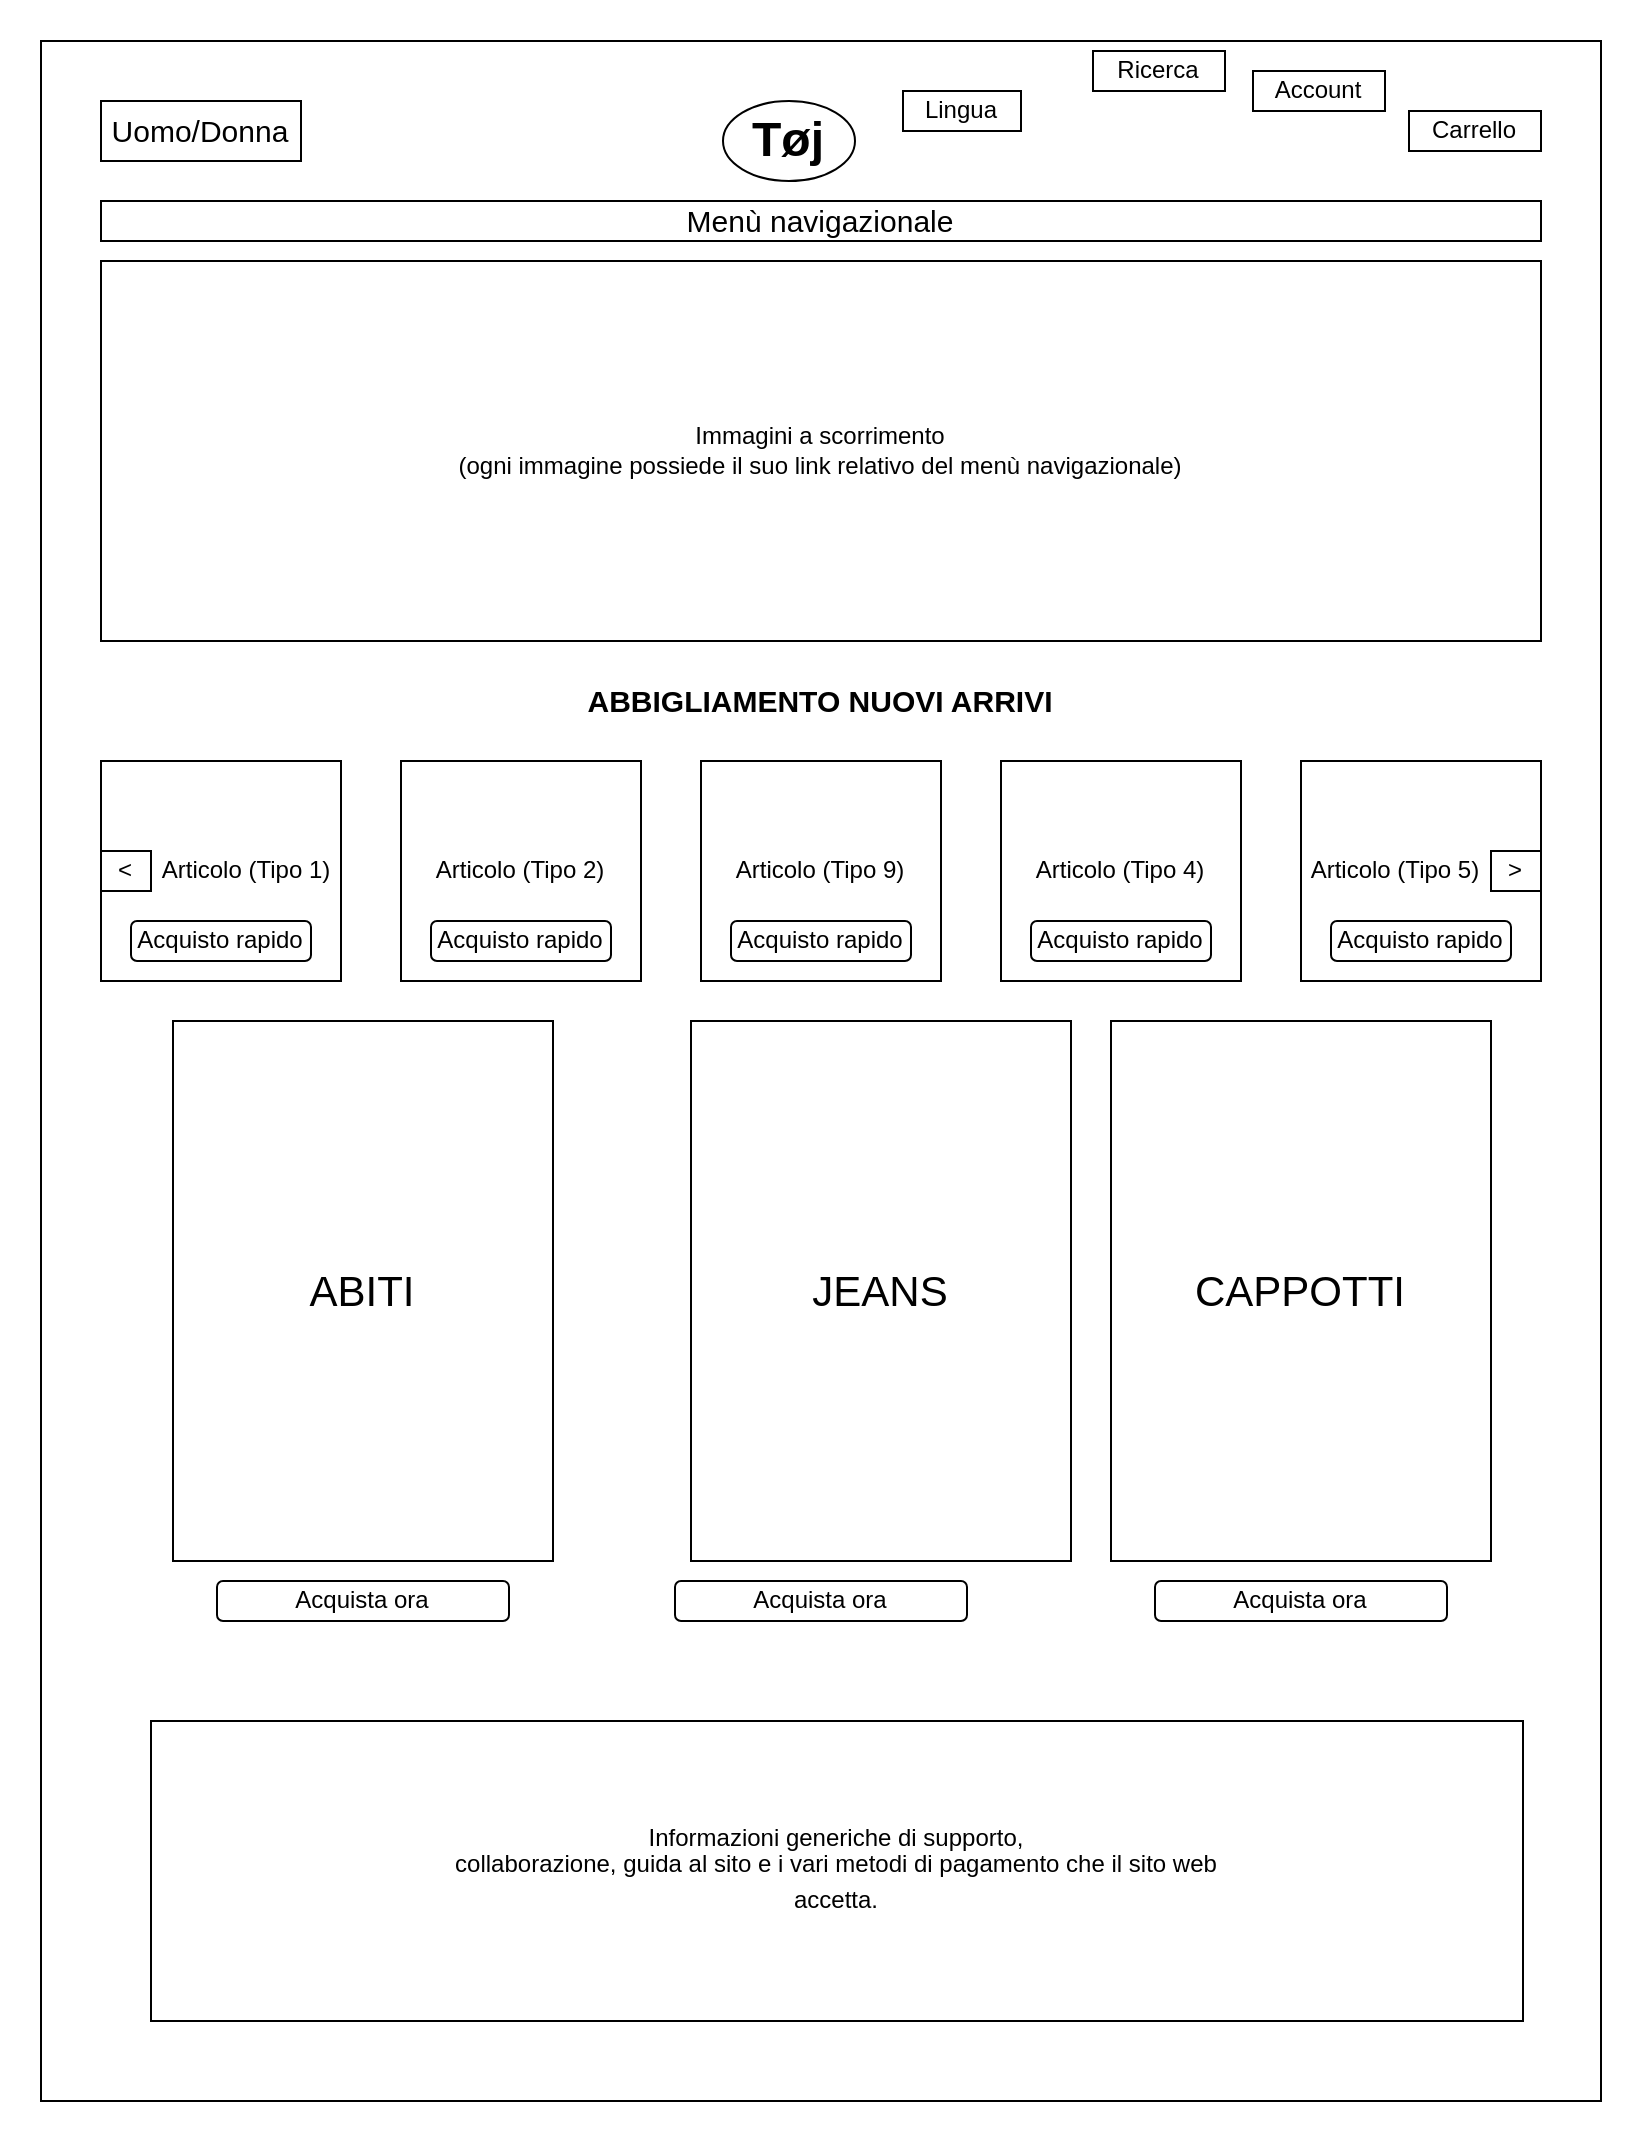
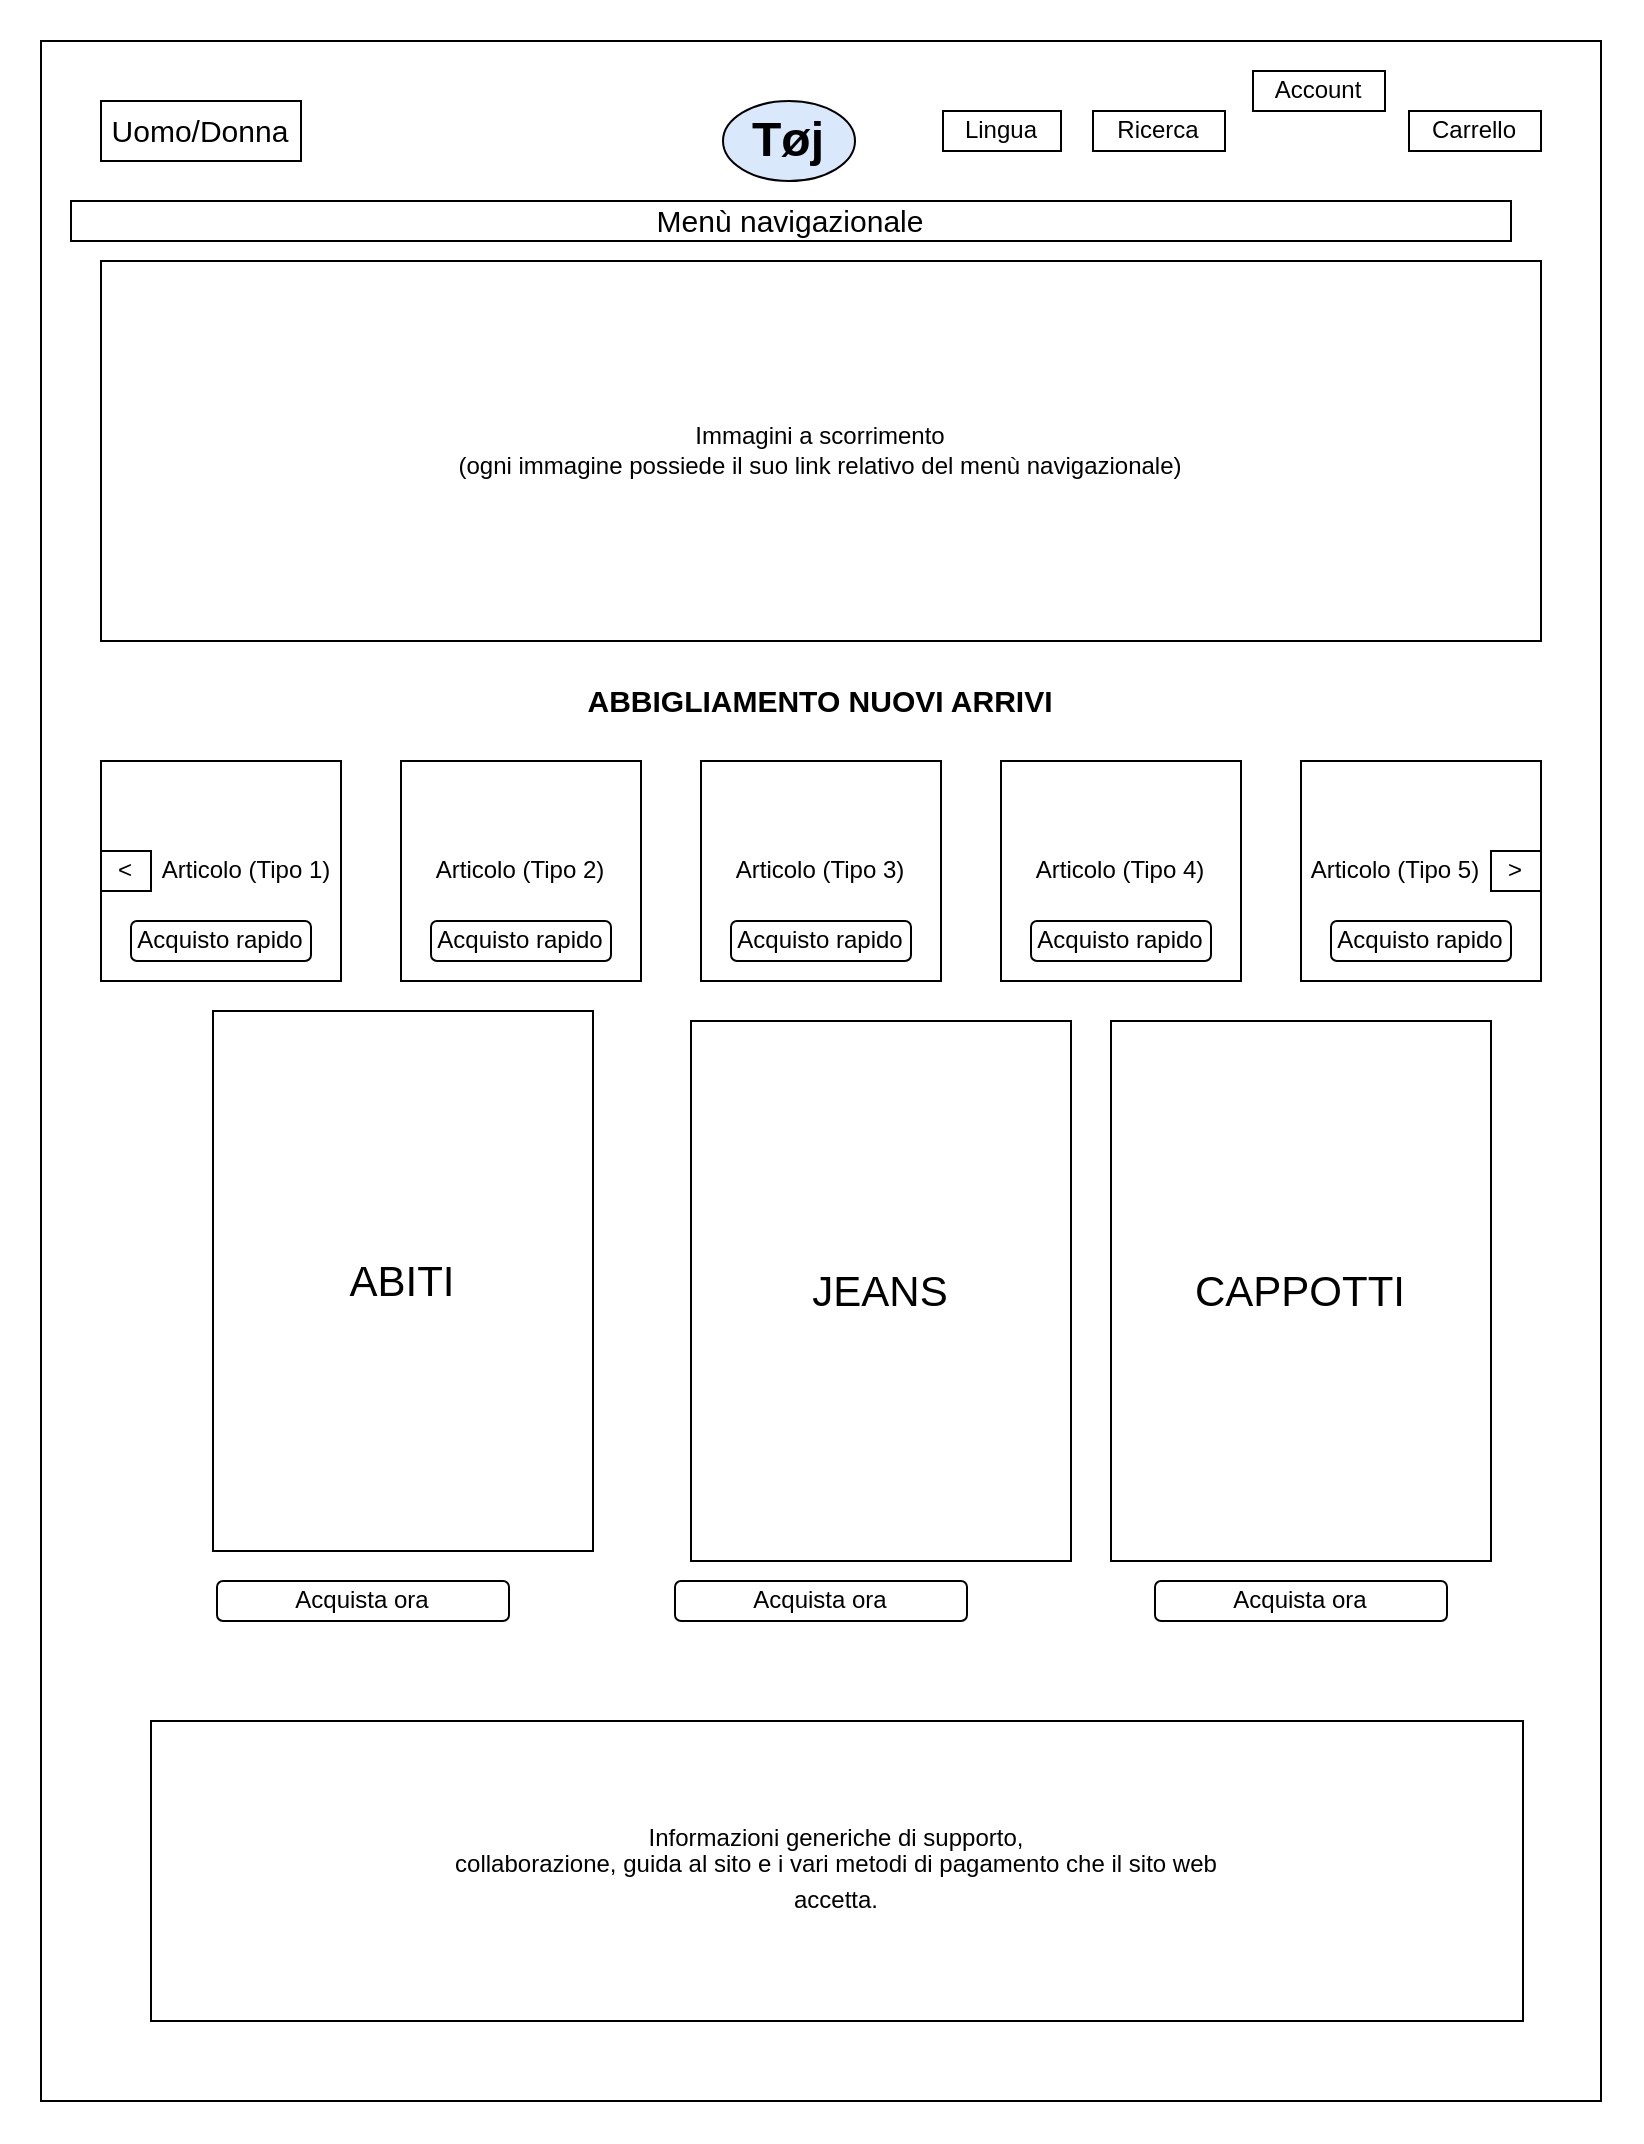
(1159, 71) -> (1159, 131)
(962, 111) -> (1002, 131)
(789, 141) -> (789, 141)
(821, 221) -> (791, 221)
(821, 871) -> (821, 871)
(363, 1291) -> (403, 1281)
